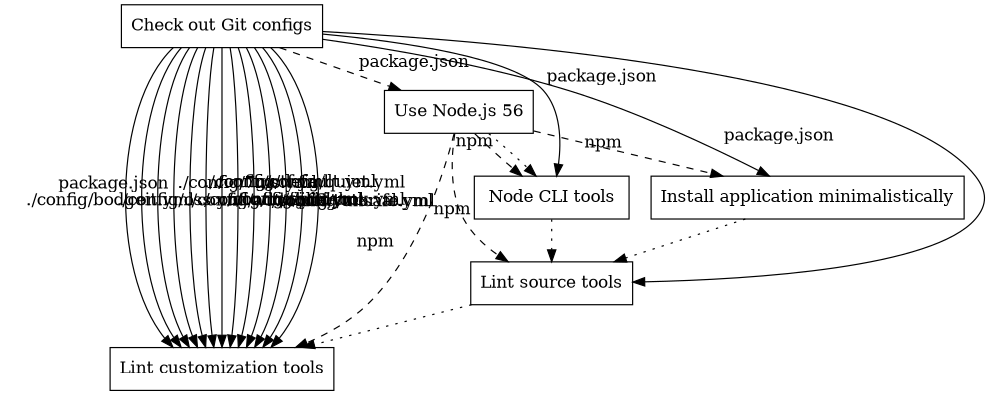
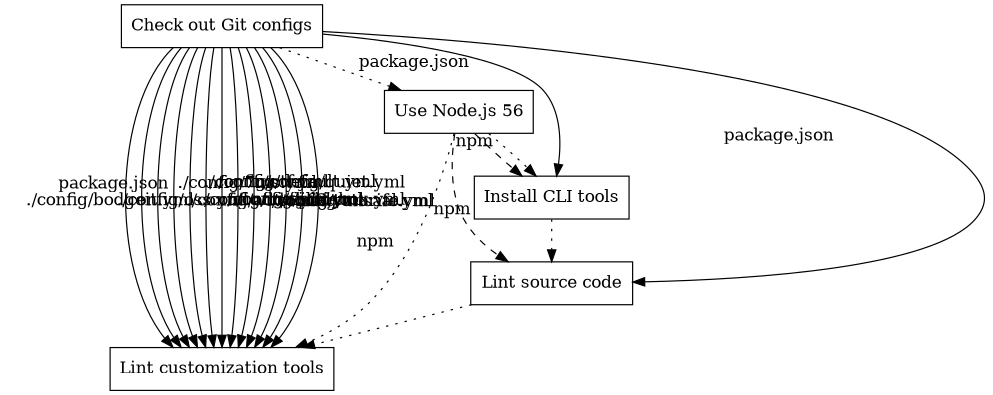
(335, 67) -> (335, 67)
(552, 198) -> (552, 198)
(808, 198) -> none
(404, 257) -> (404, 257)
(552, 283) -> (552, 283)
